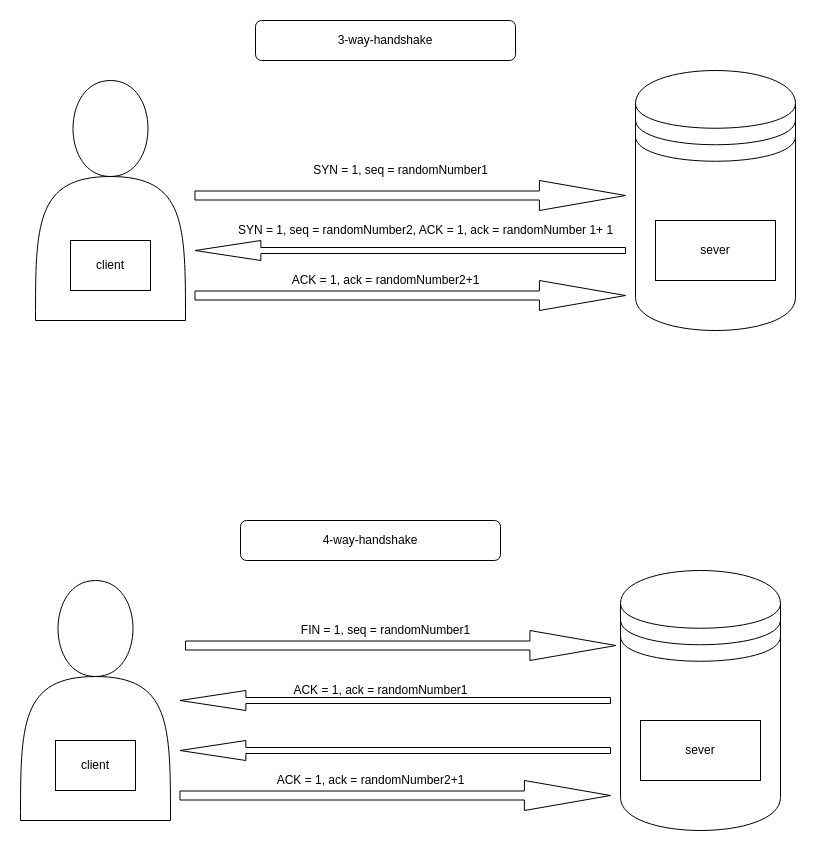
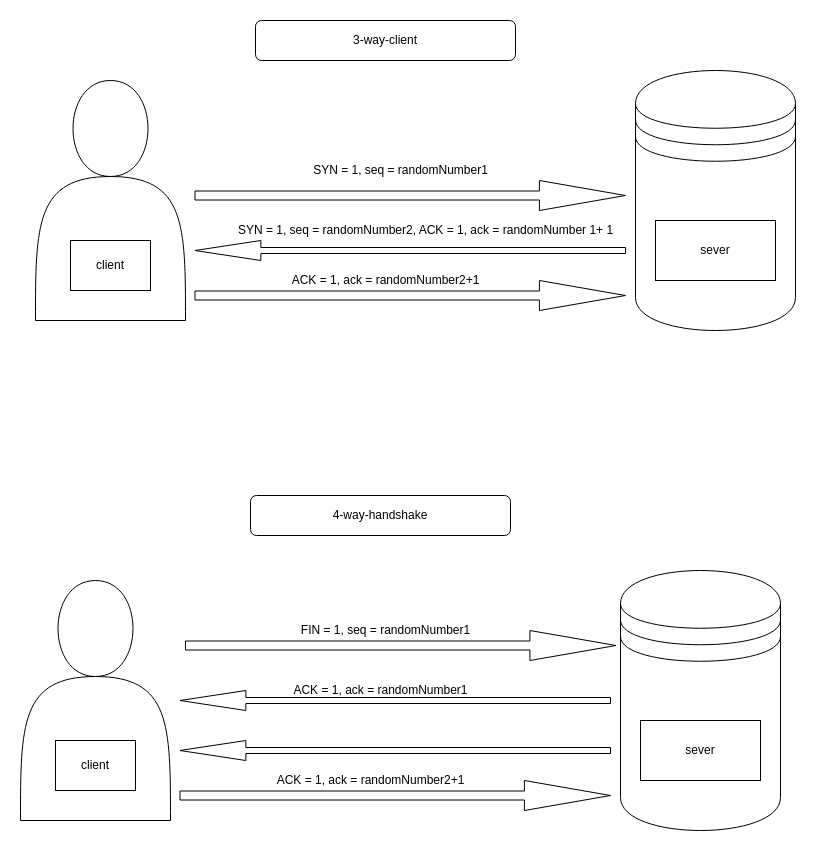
(386, 41) -> (386, 41)
(371, 541) -> (381, 516)
